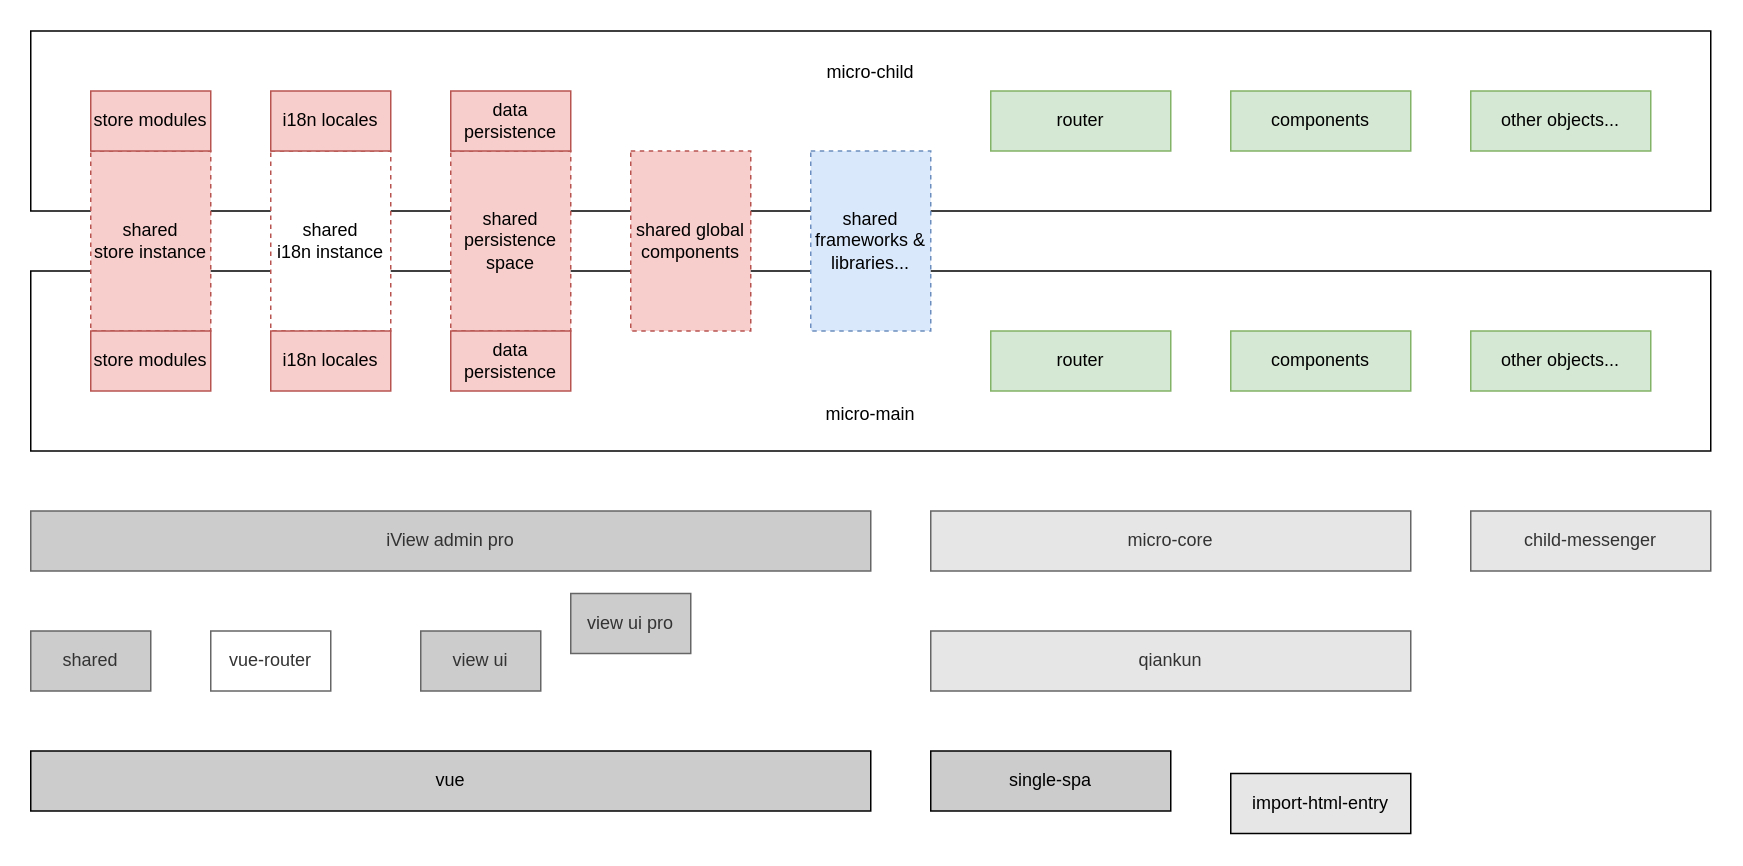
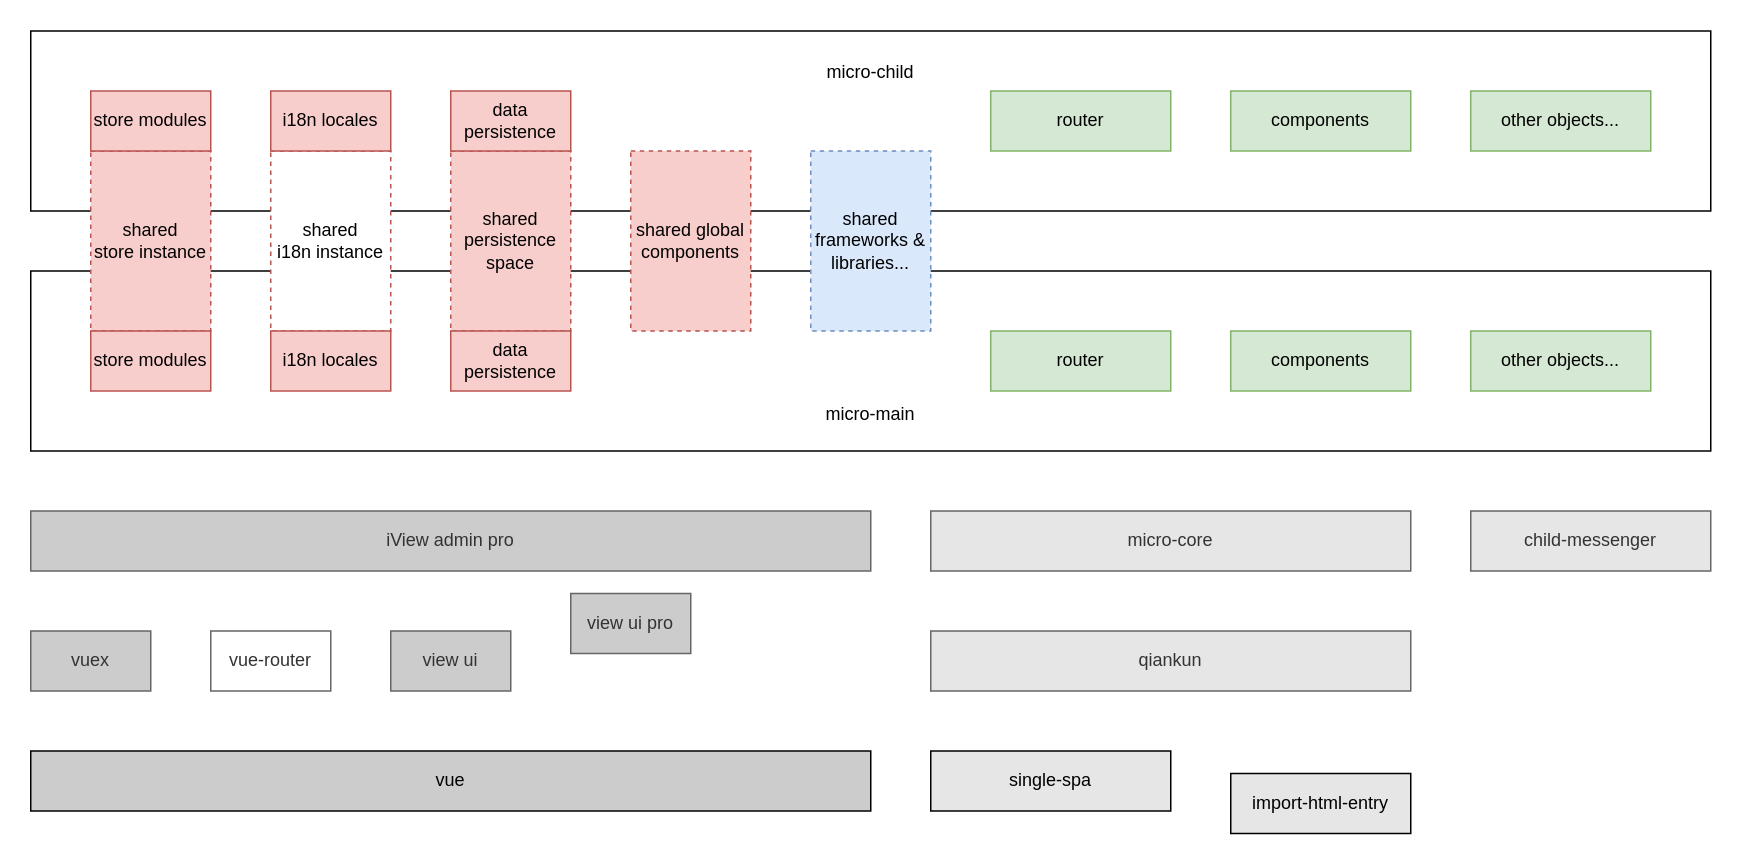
(91, 661) -> (91, 661)
(481, 661) -> (451, 661)
(1051, 781) -> (1051, 781)
